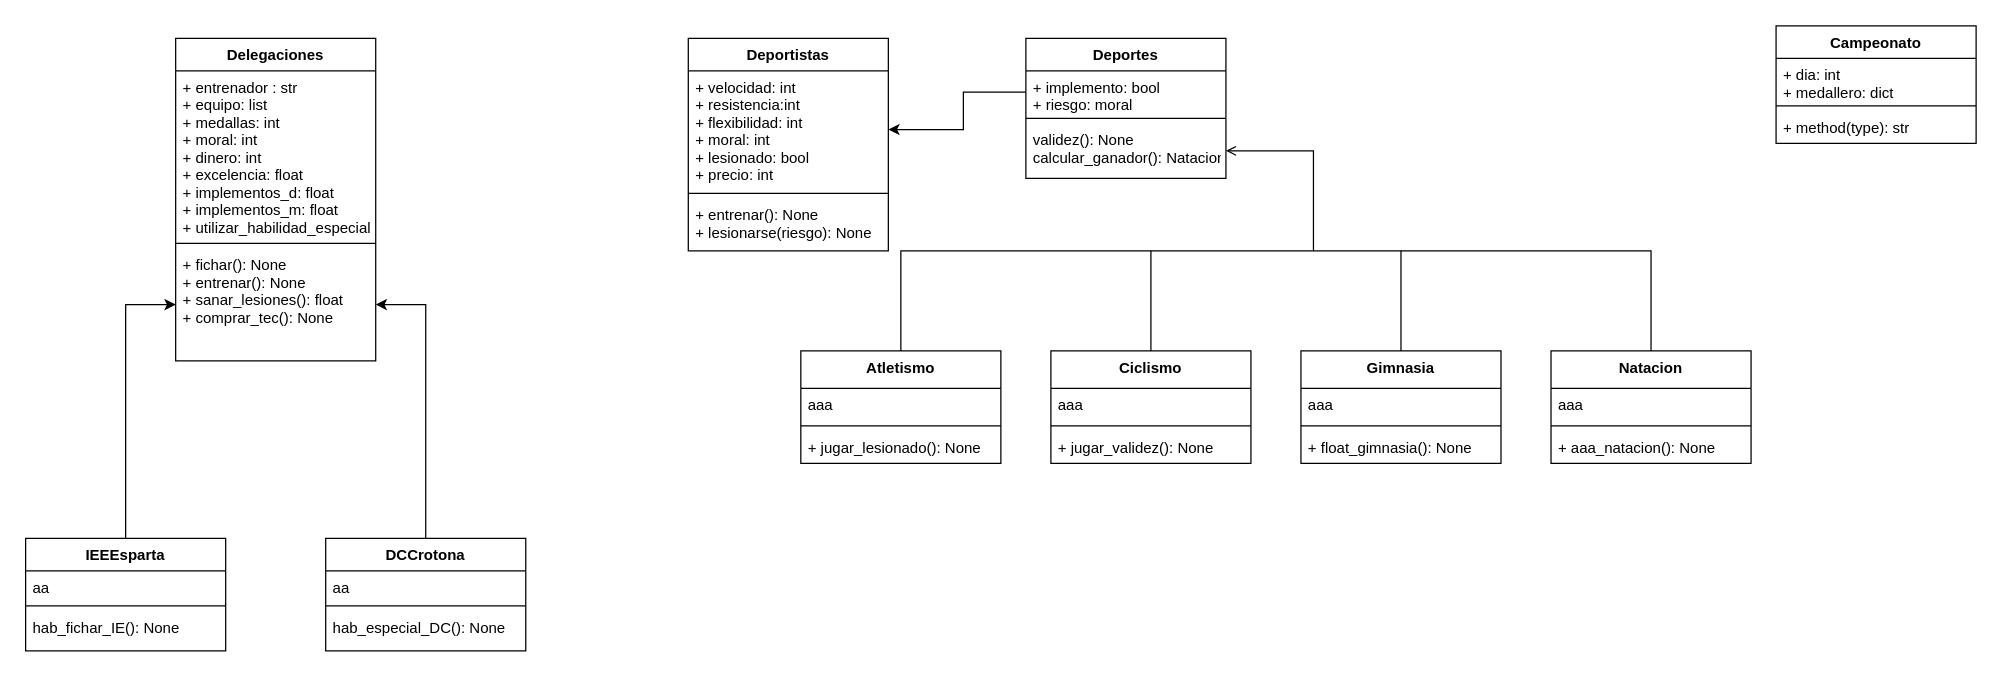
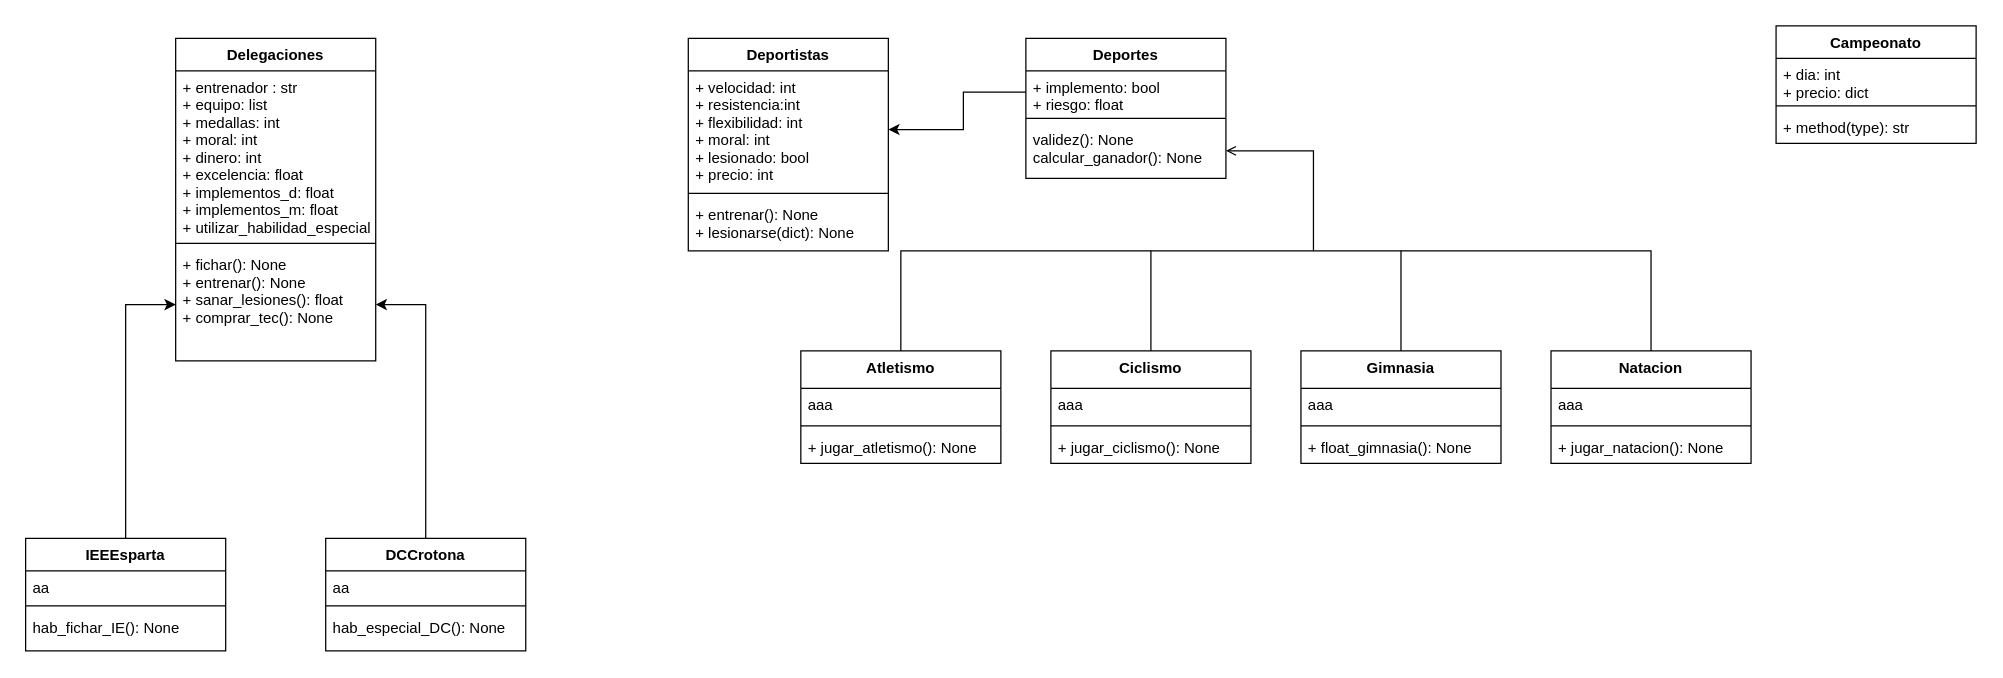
(1815, 75) -> (1815, 75)
(1096, 88) -> (1096, 88)
(1088, 140) -> (1088, 140)
(765, 215) -> (765, 215)
(903, 448) -> (903, 448)
(1144, 448) -> (1147, 448)
(1642, 448) -> (1651, 448)
